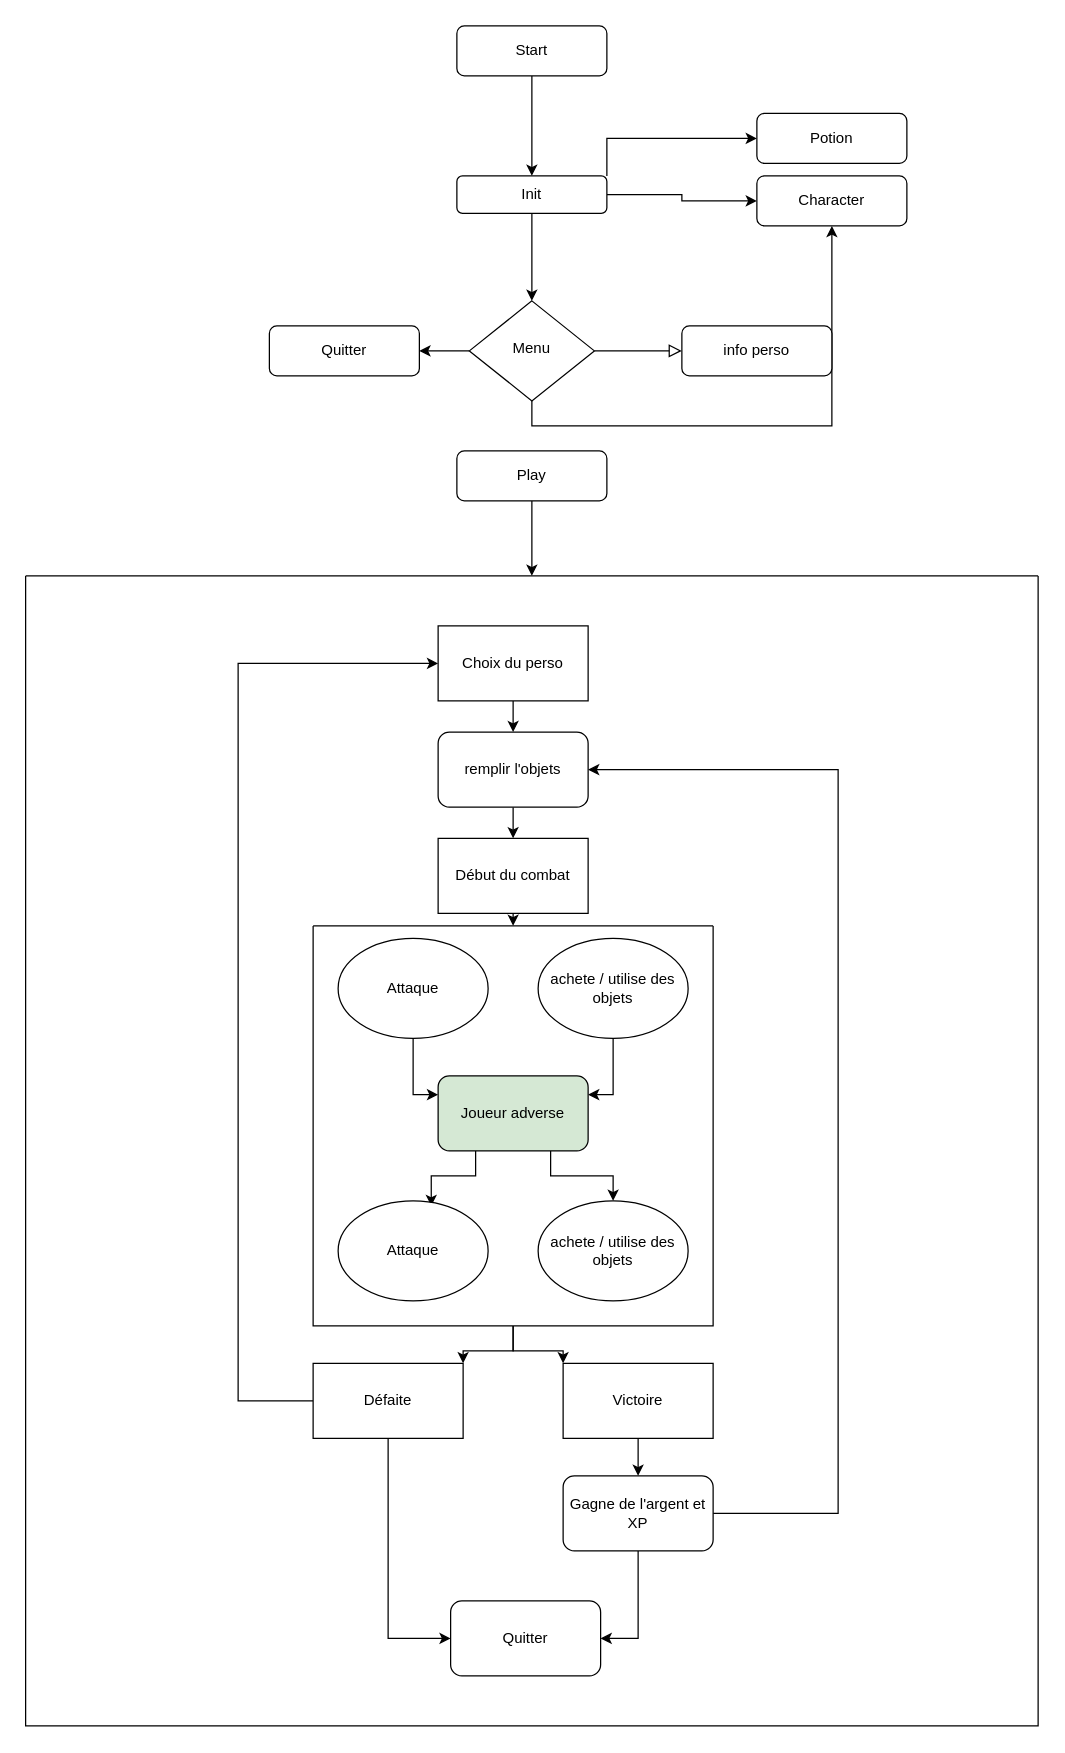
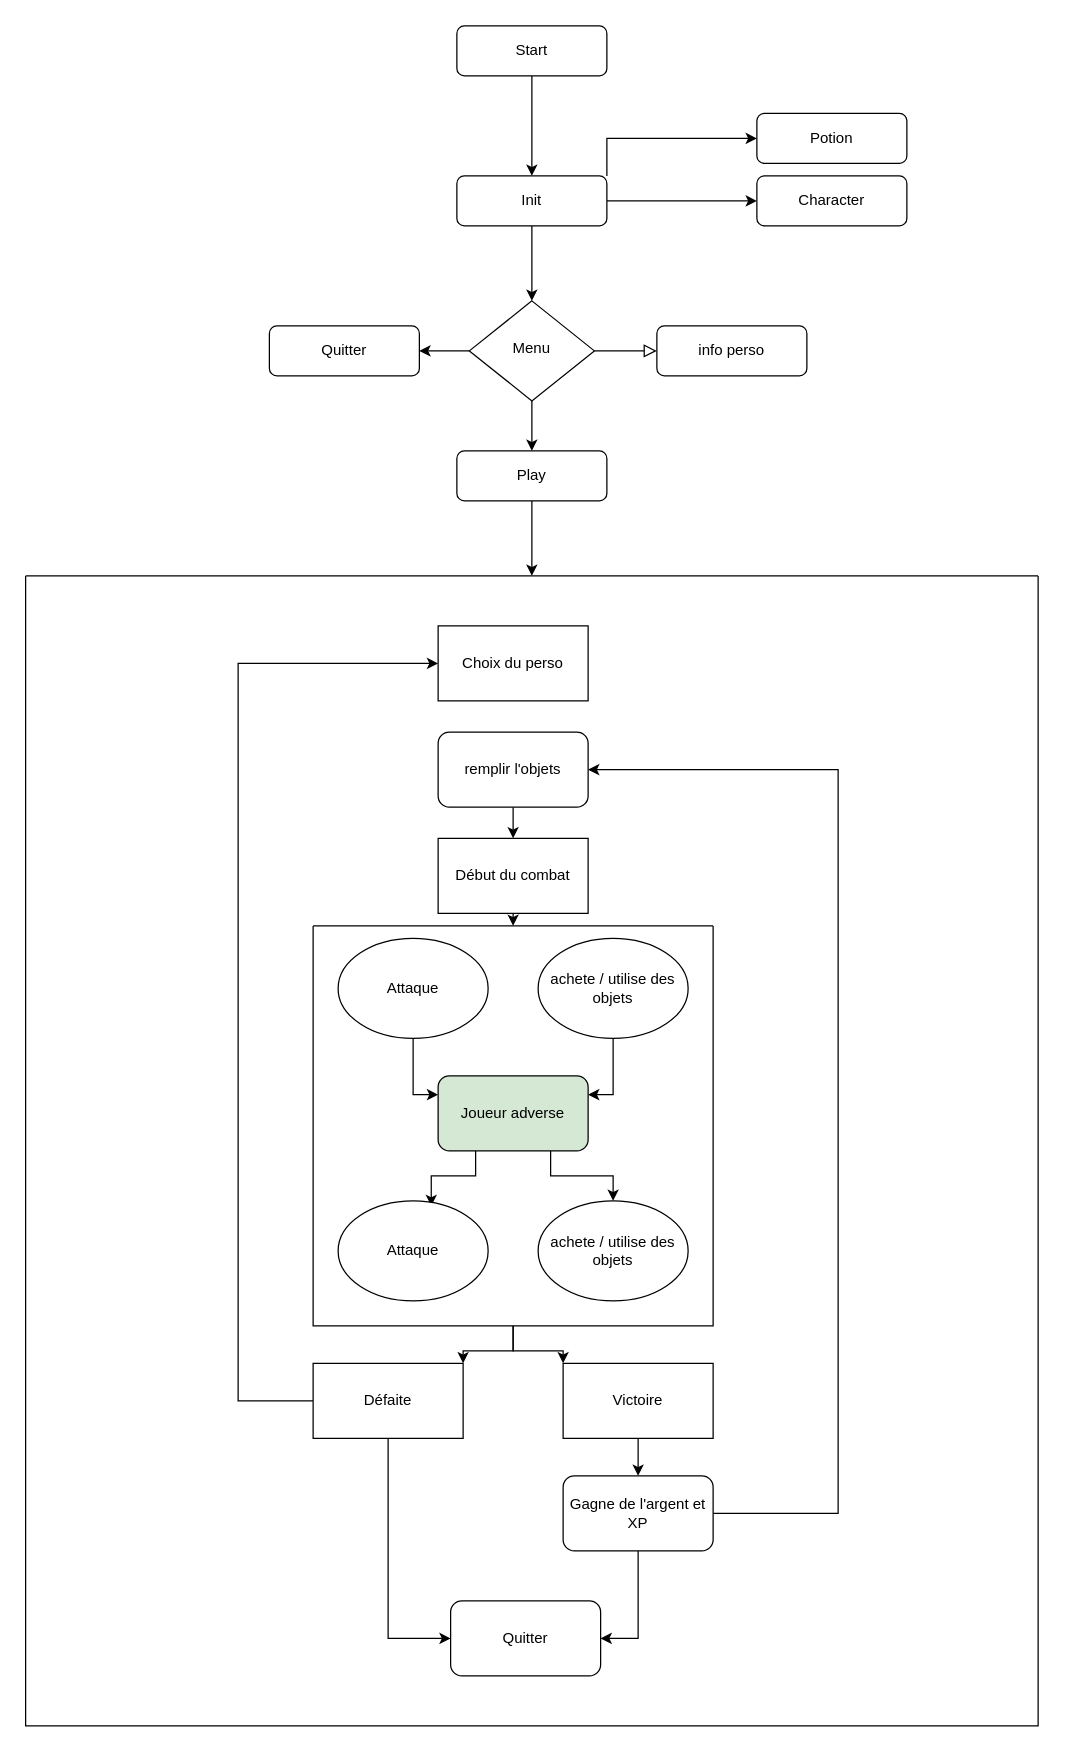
(532, 194) -> (532, 201)
(757, 351) -> (732, 351)
(776, 426) -> (532, 433)
(513, 712) -> none
